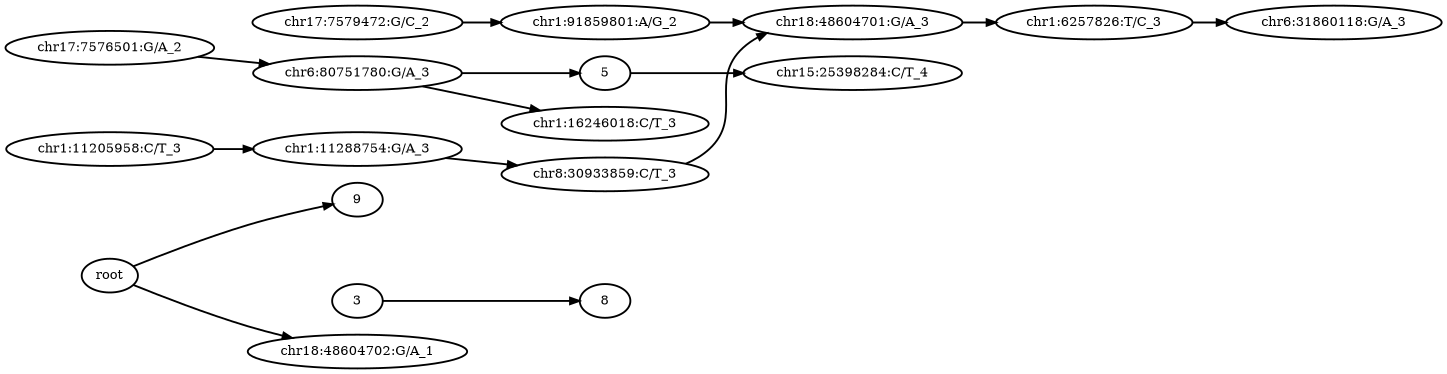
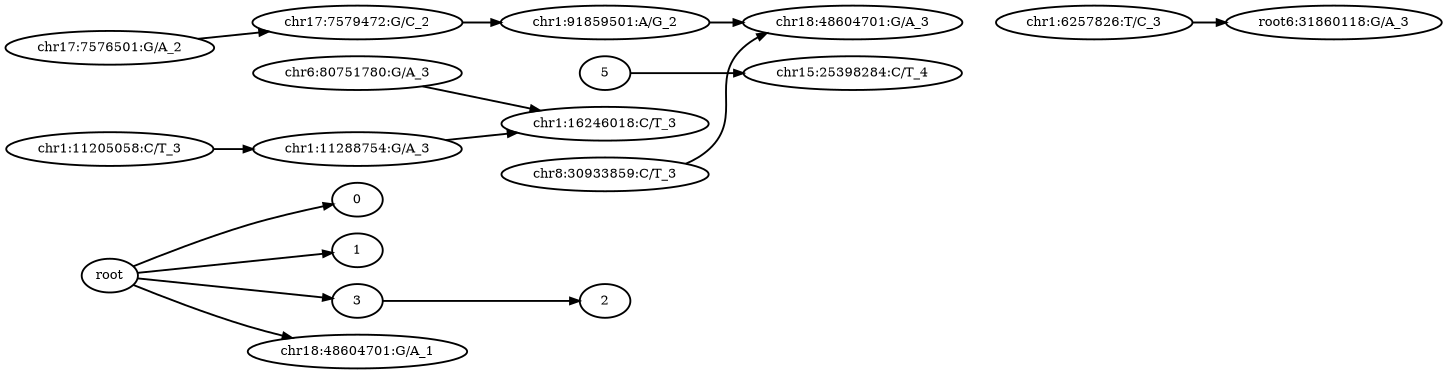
(605, 22) -> (605, 22)
(974, 22) -> none
(1334, 22) -> (1334, 22)
(229, 60) -> (229, 36)
(516, 73) -> none
(110, 149) -> (110, 149)
(477, 161) -> (477, 137)
(357, 200) -> (357, 200)
none -> (357, 250)
none -> (230, 288)
(605, 301) -> (605, 301)
(357, 352) -> (357, 352)
